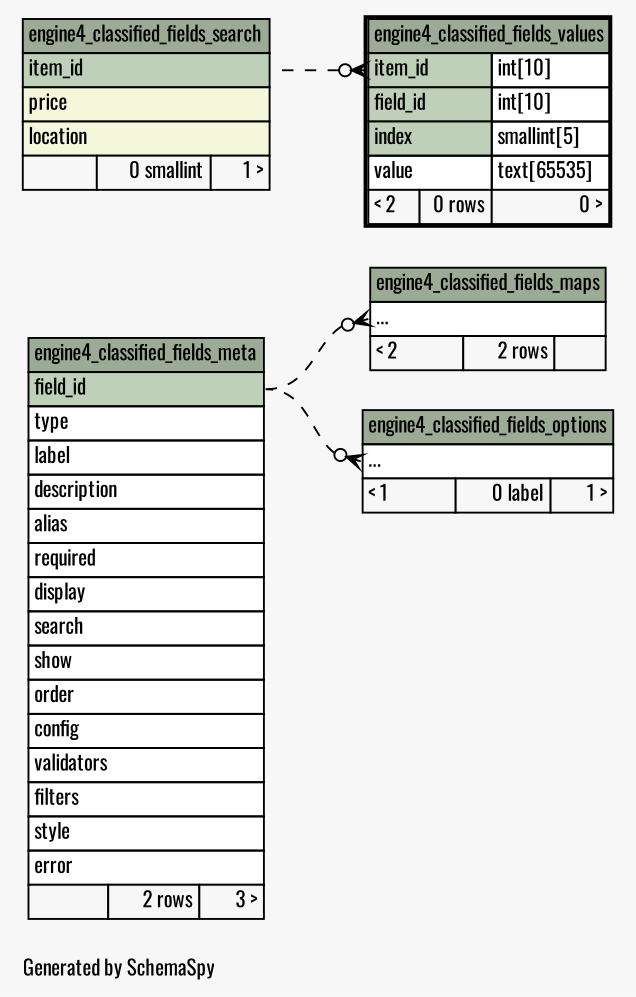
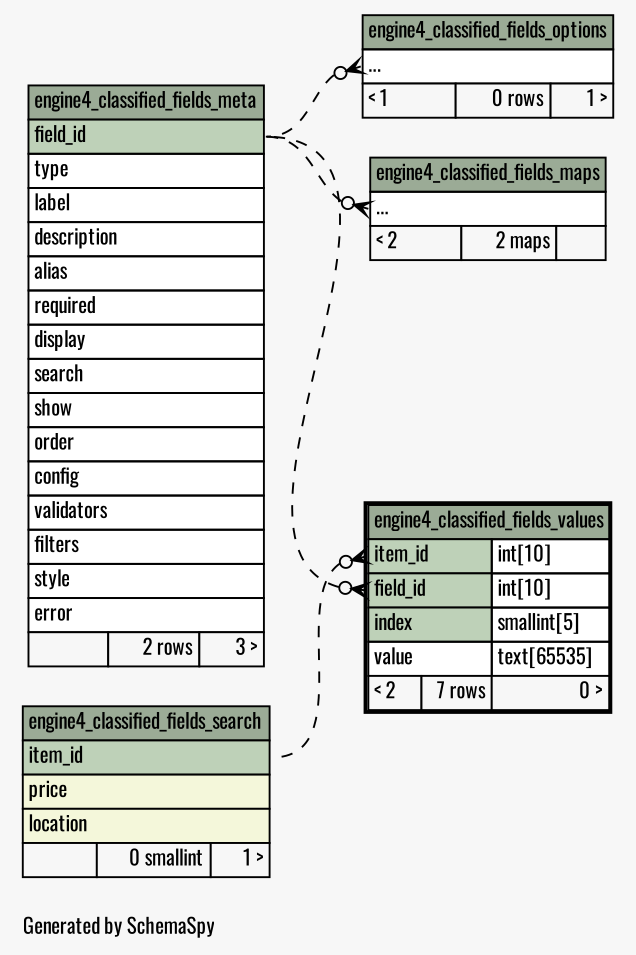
(459, 206) -> (461, 692)
none -> (319, 350)
(523, 352) -> (523, 242)
(518, 495) -> (518, 100)
